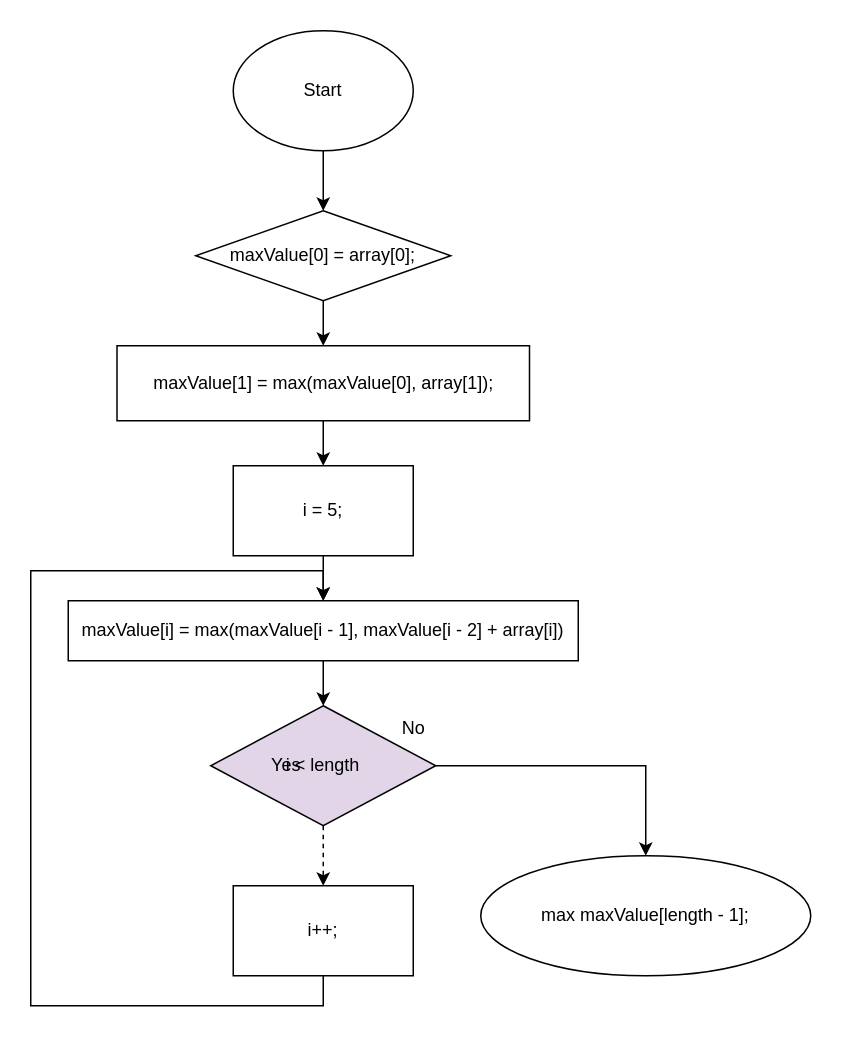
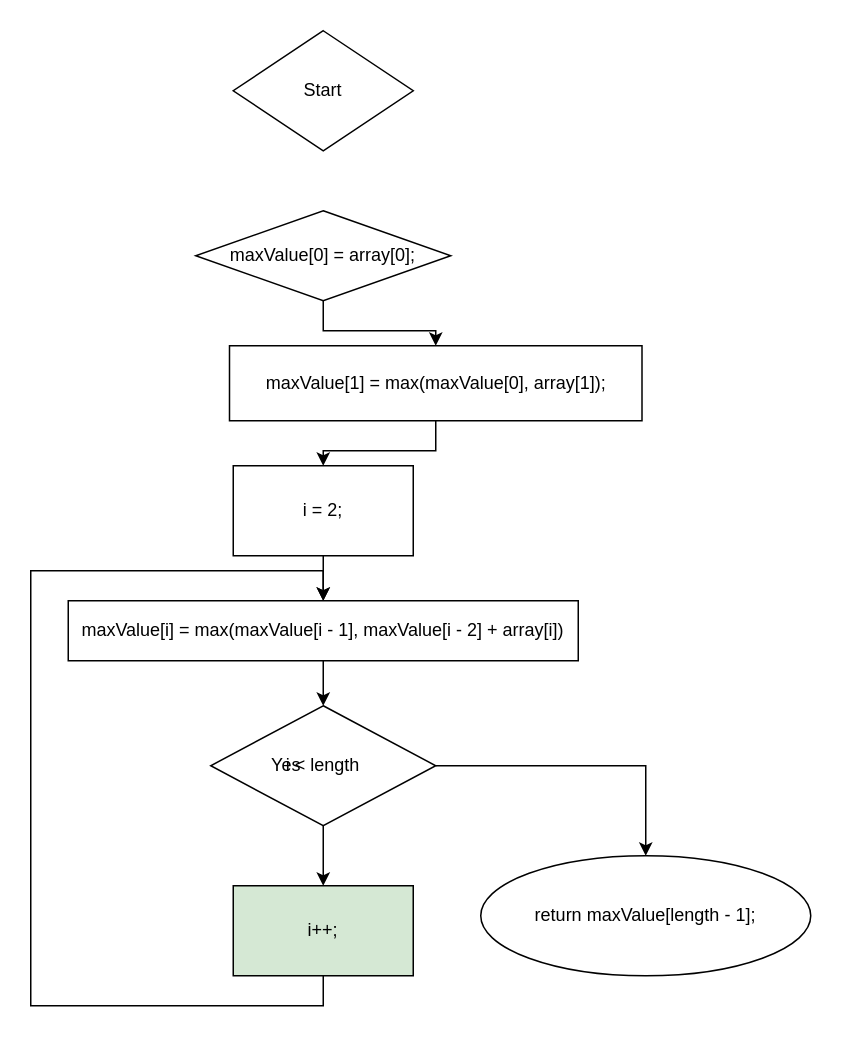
(323, 91) -> (323, 91)
(323, 176) -> none
(323, 383) -> (436, 383)
(323, 511) -> (323, 511)
(413, 728) -> none
(323, 766) -> (323, 766)
(323, 850) -> (323, 850)
(646, 916) -> (646, 916)
(323, 931) -> (323, 931)
